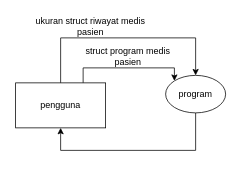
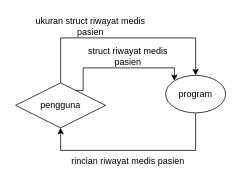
(128, 57) -> (128, 57)
(60, 105) -> (60, 105)
none -> (128, 162)
